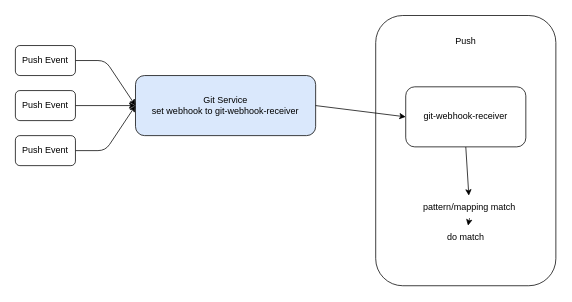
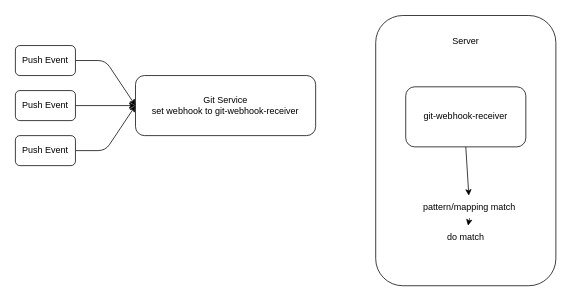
(465, 42) -> (465, 42)
(225, 105) -> (225, 105)
(358, 111) -> none
